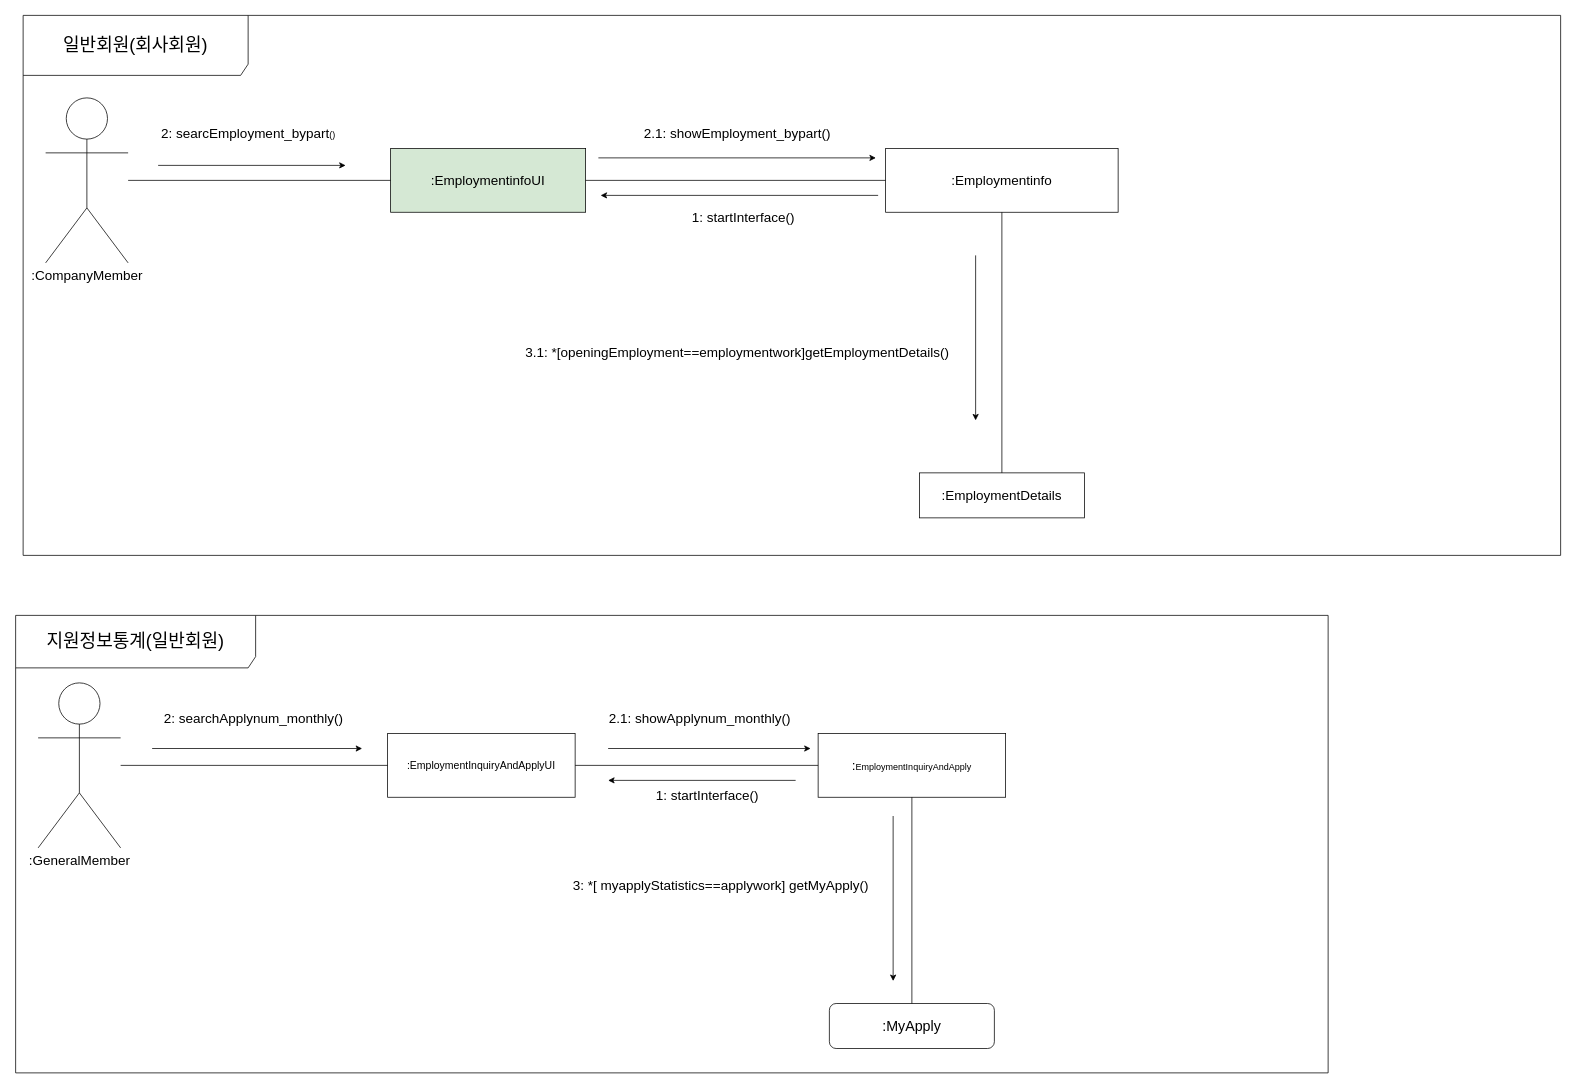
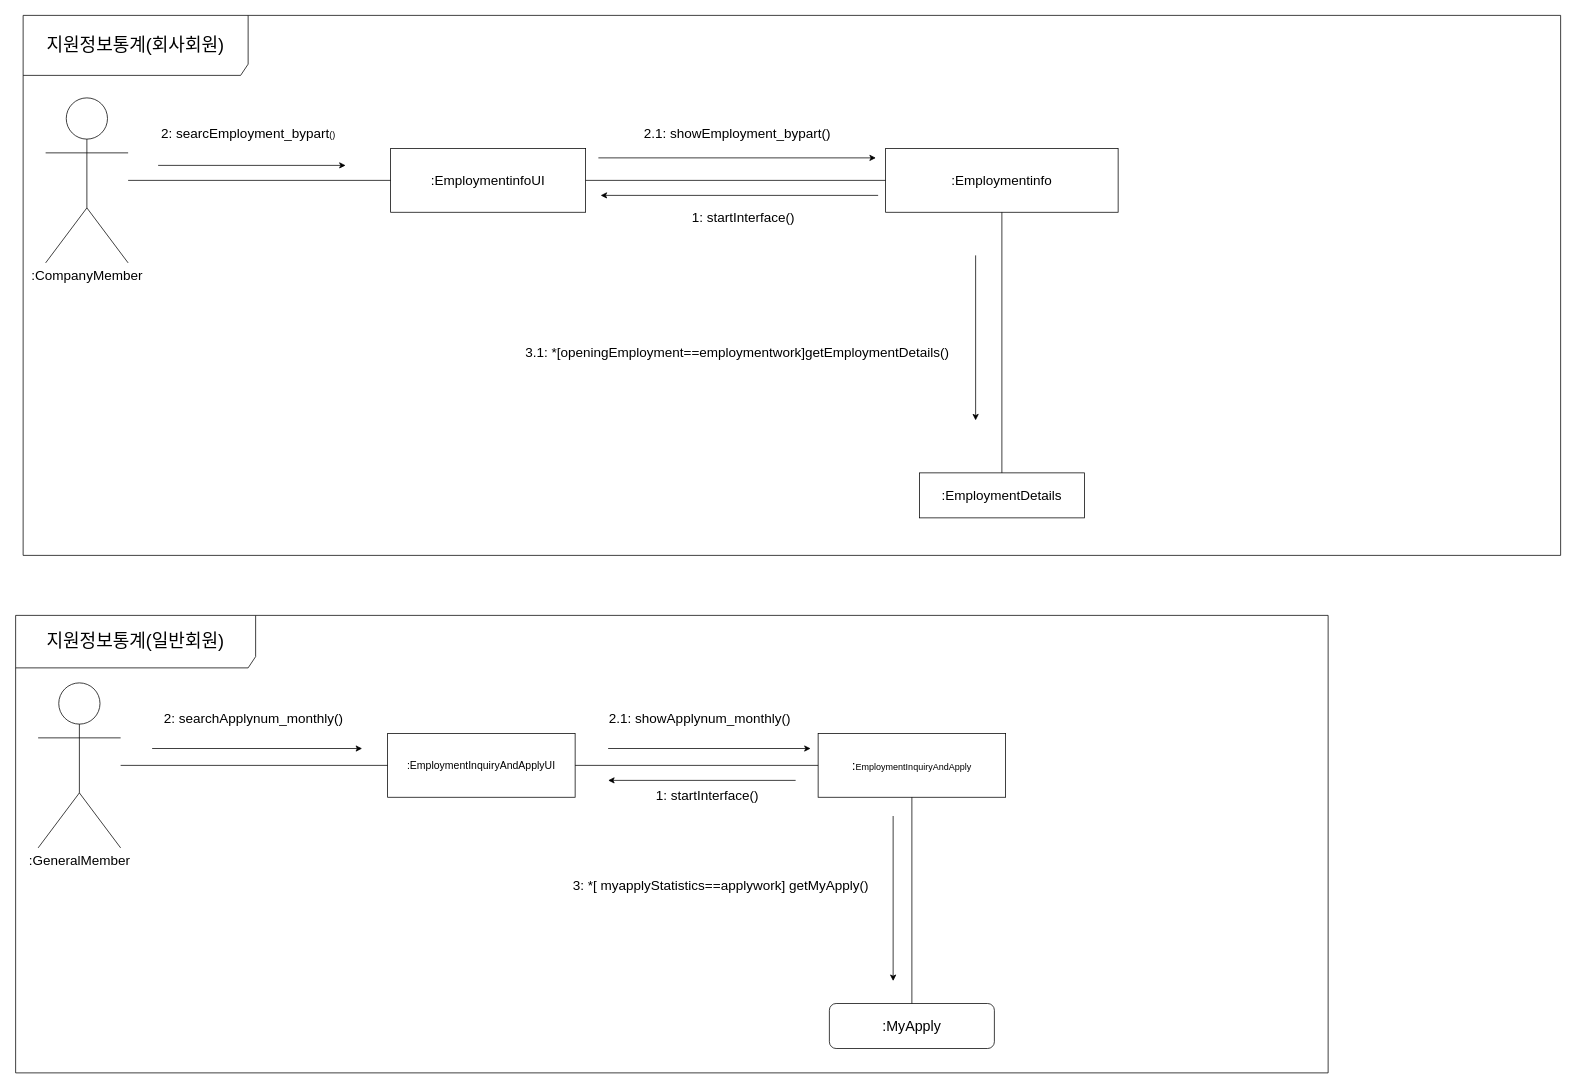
(135, 45) -> (135, 45)
(488, 180) -> (488, 180)
